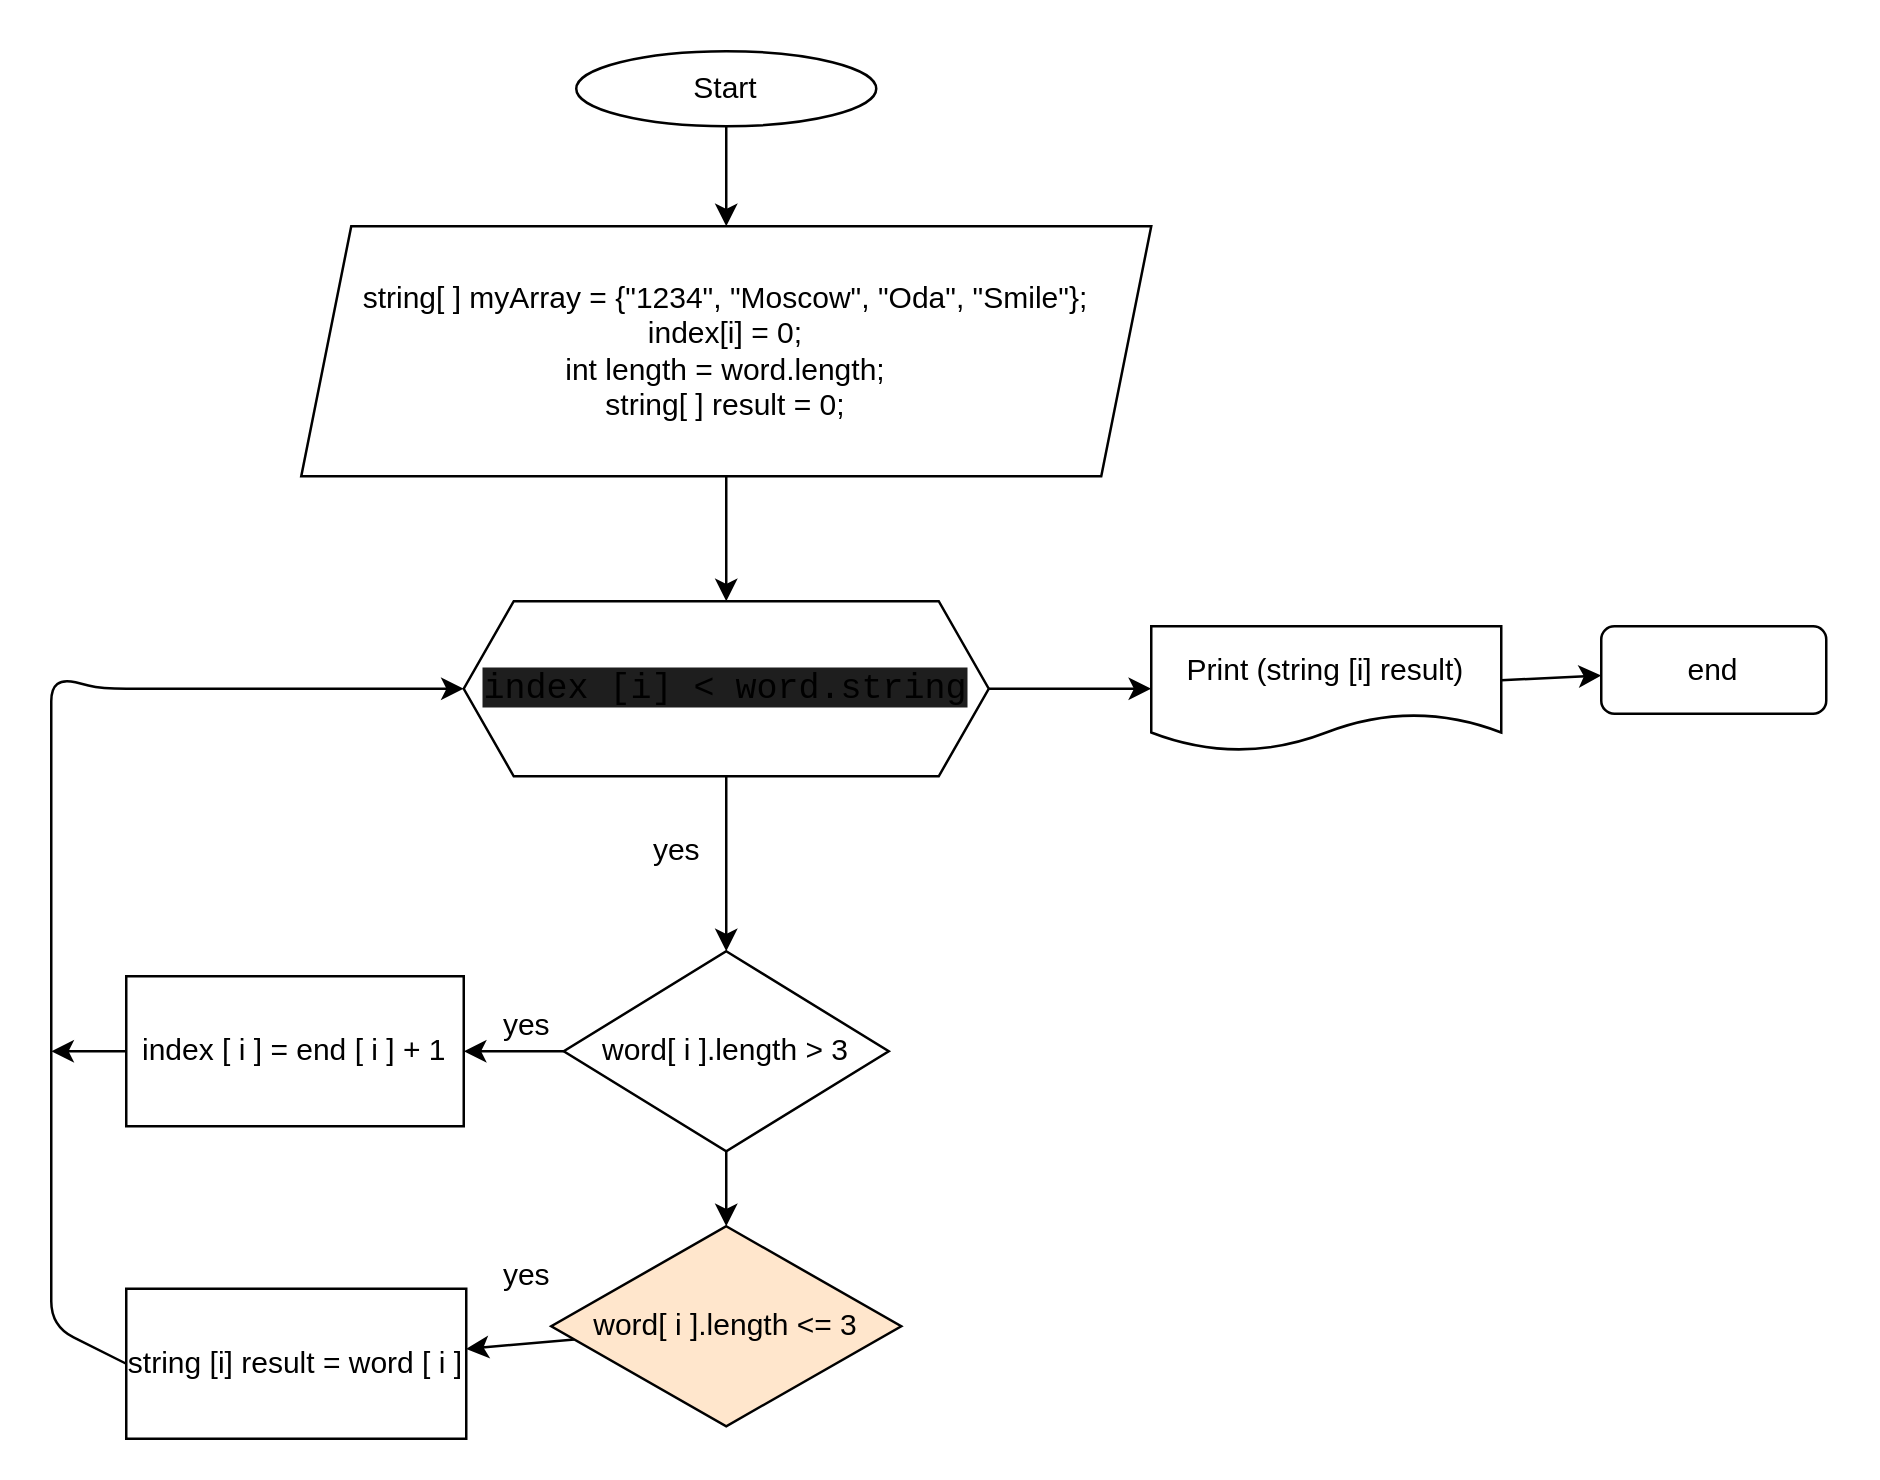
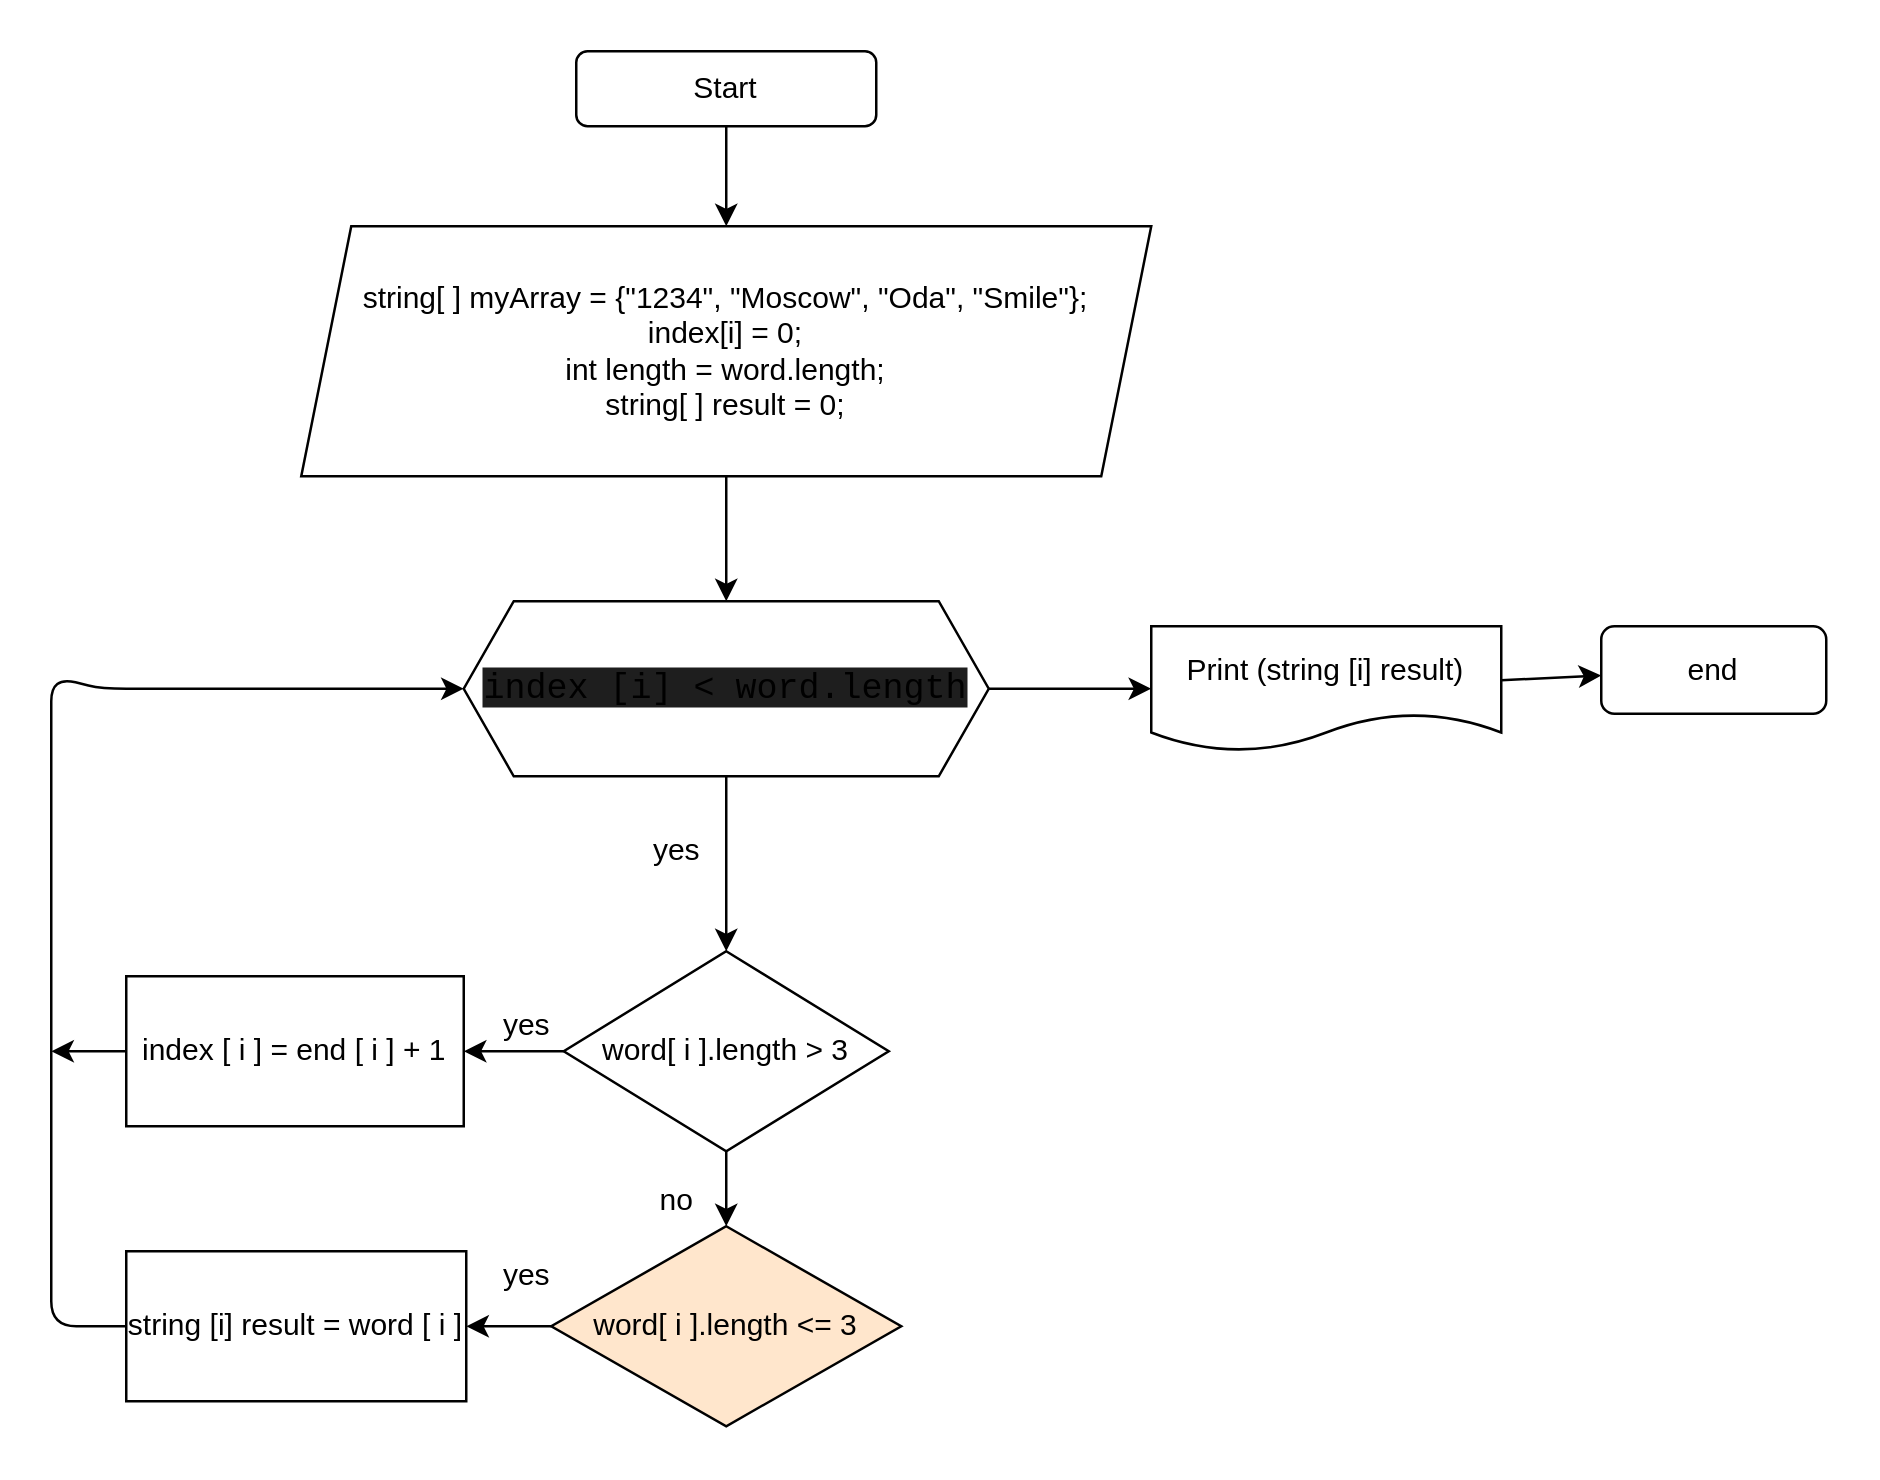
(726, 89) -> (726, 89)
(726, 689) -> (726, 689)
none -> (676, 1201)
(296, 1364) -> (296, 1326)
